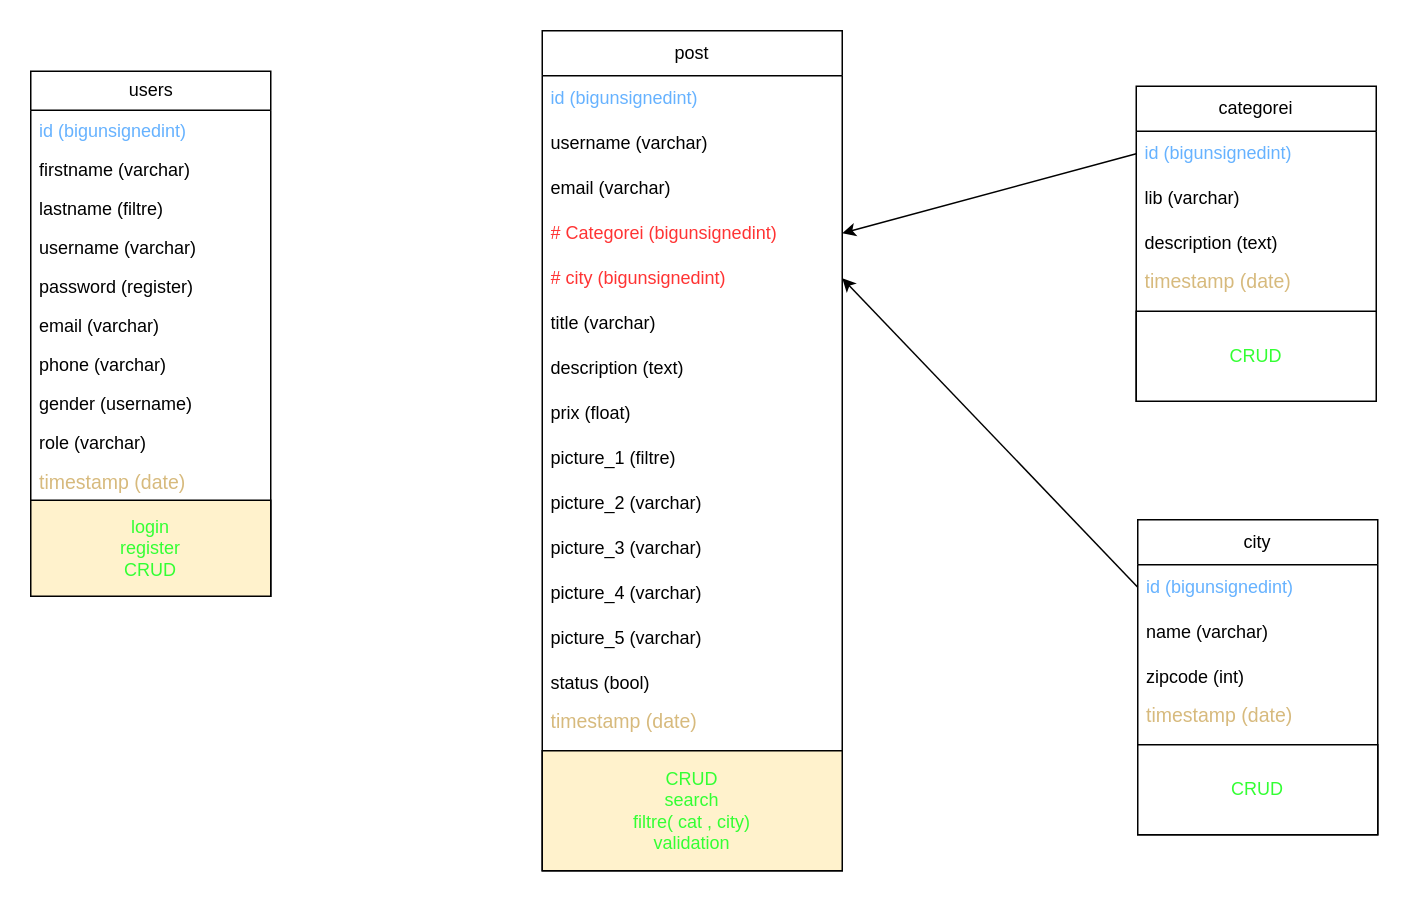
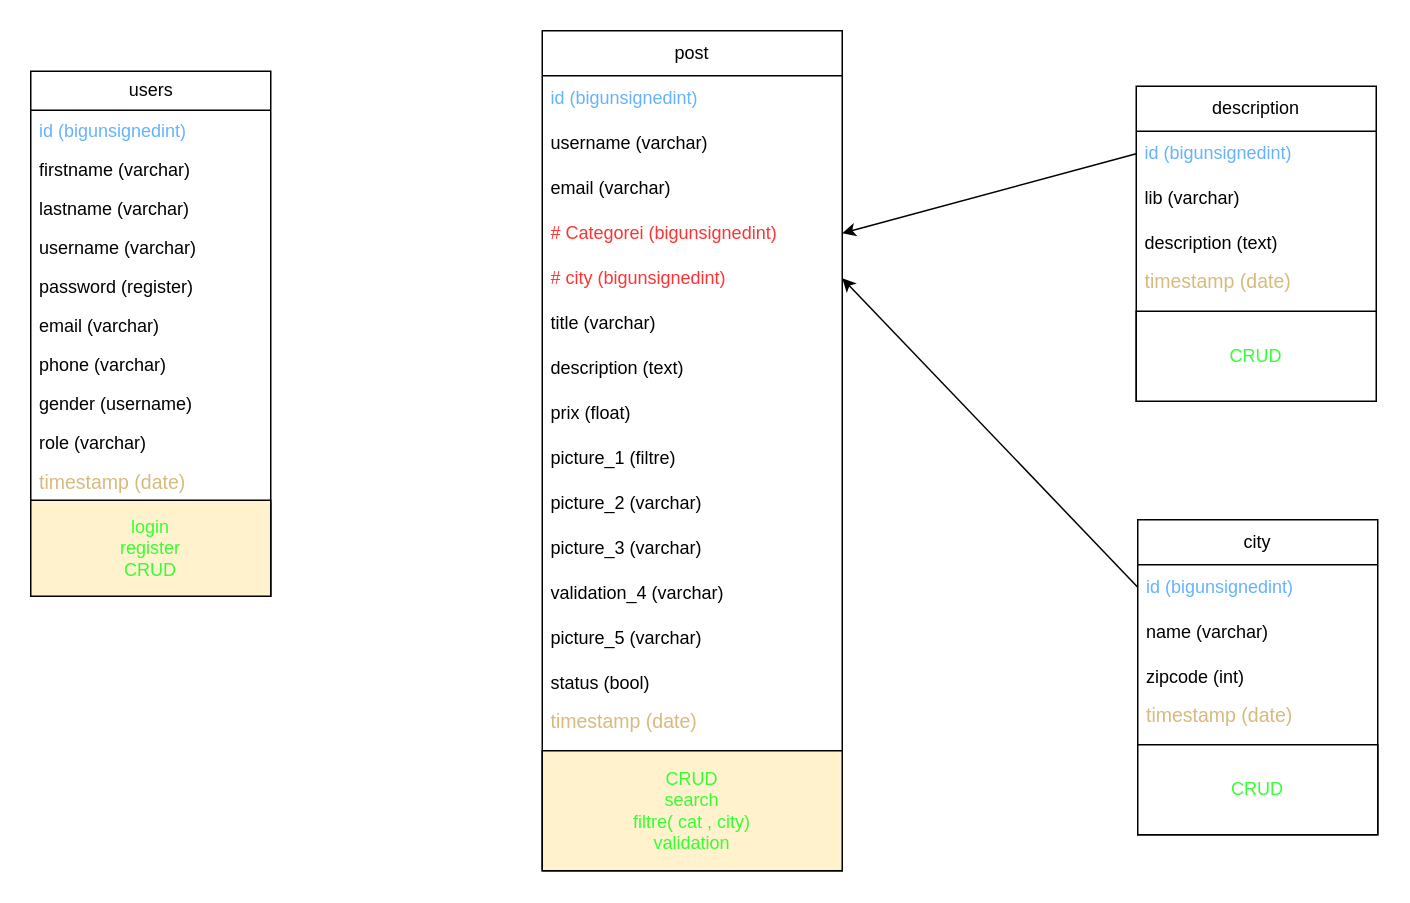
(1256, 109) -> (1256, 109)
(116, 210) -> (126, 210)
(642, 593) -> (653, 593)
